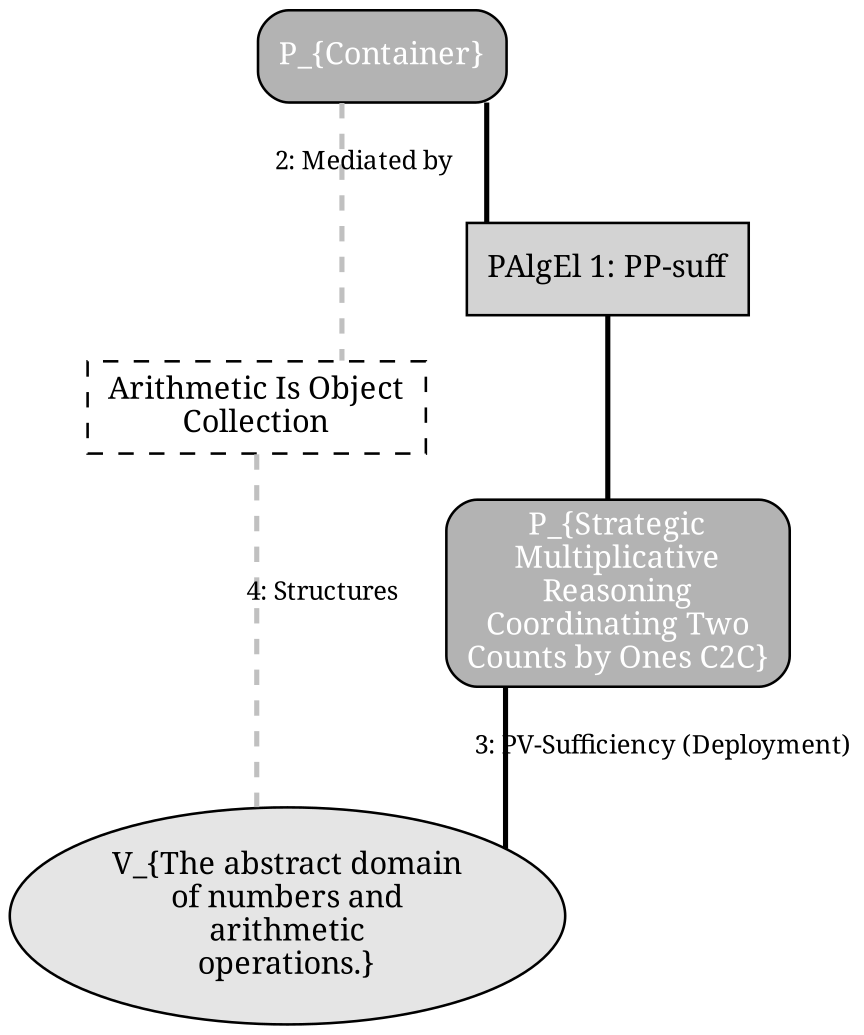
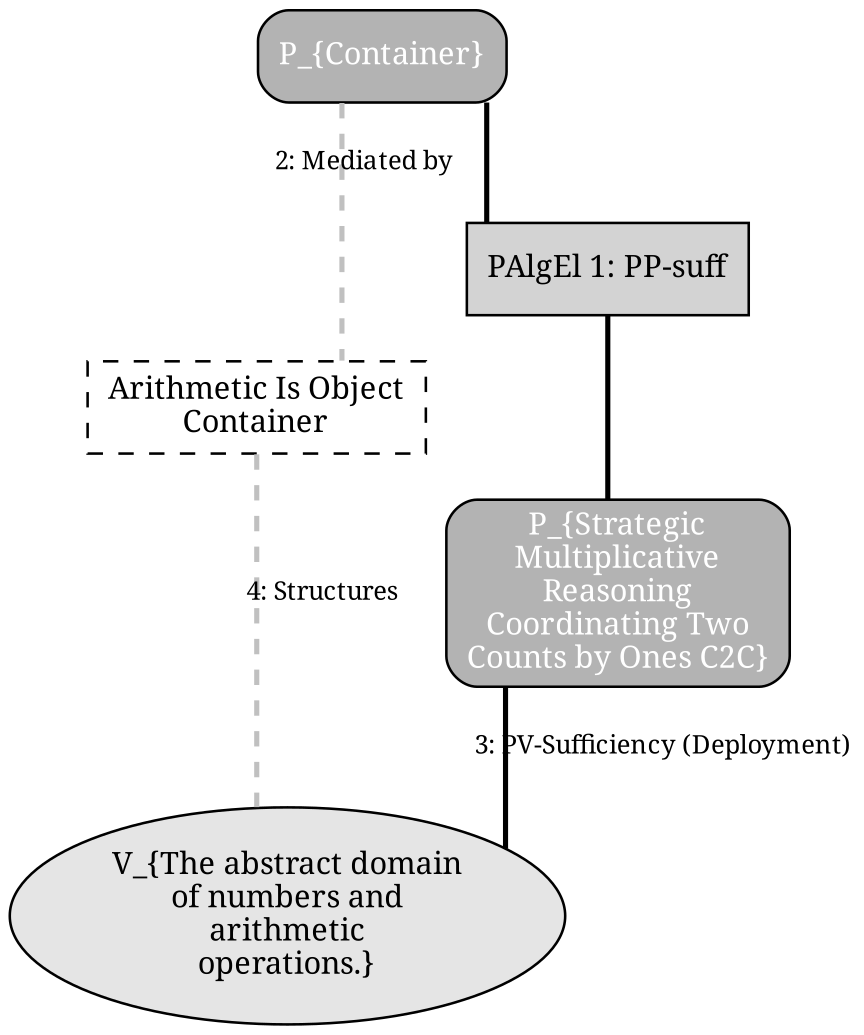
(257, 407) -> (257, 407)
